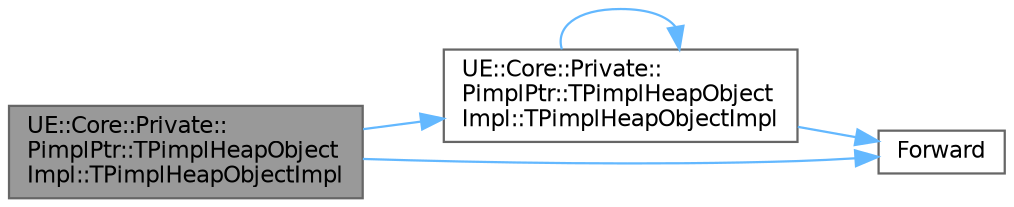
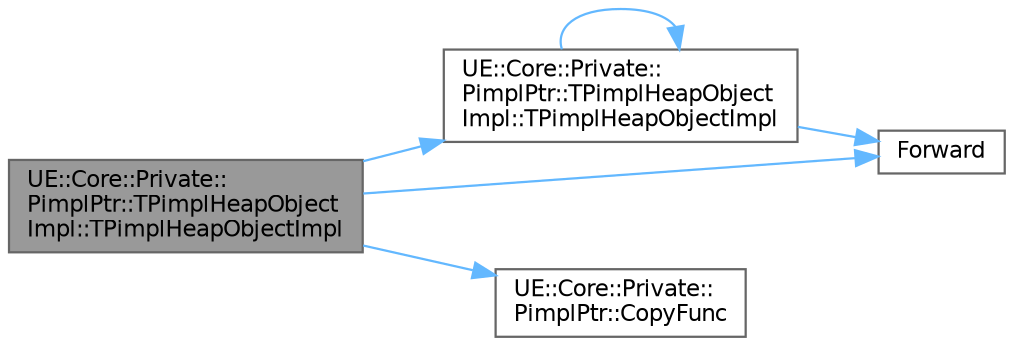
none -> (621, 303)
